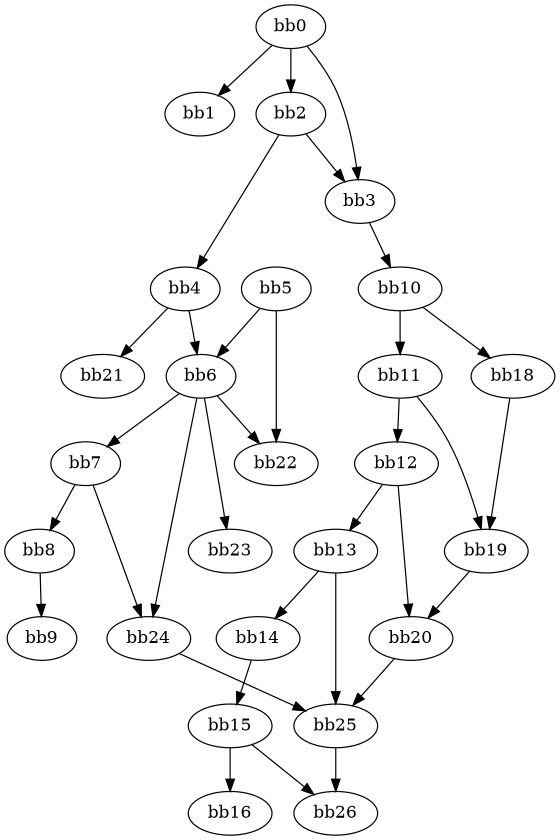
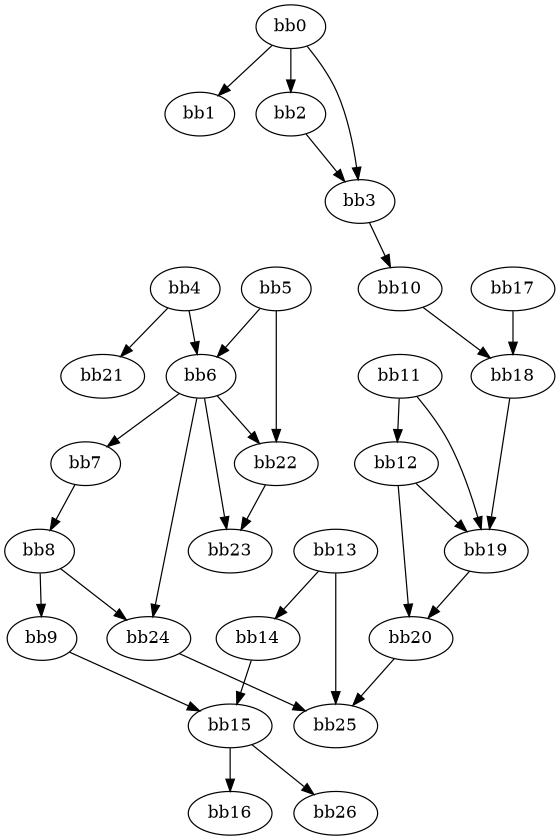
(241, 196) -> none
none -> (513, 289)
(400, 327) -> none
none -> (256, 502)
(370, 503) -> (437, 503)
(115, 545) -> (88, 590)
none -> (129, 679)
(336, 764) -> none
